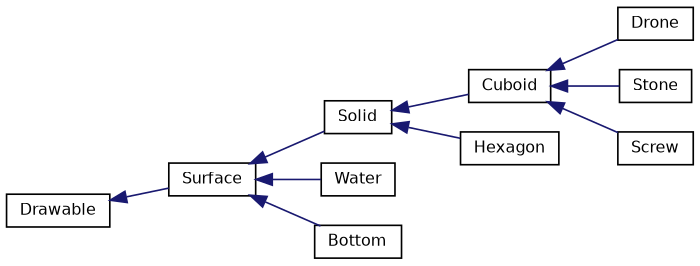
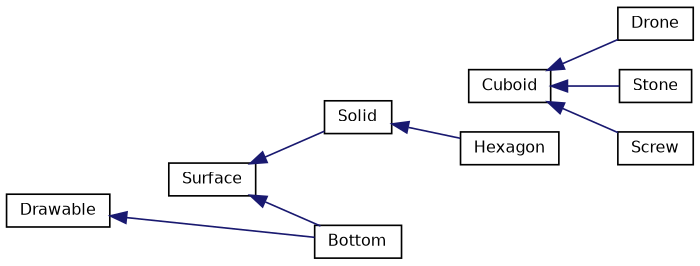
(438, 101) -> none
(358, 179) -> none
(148, 192) -> (220, 227)
